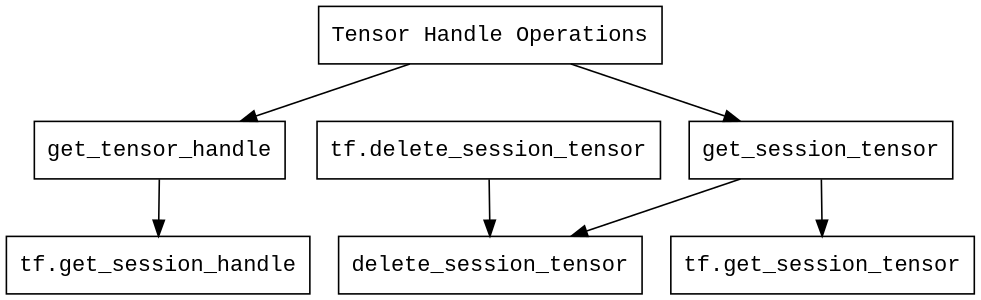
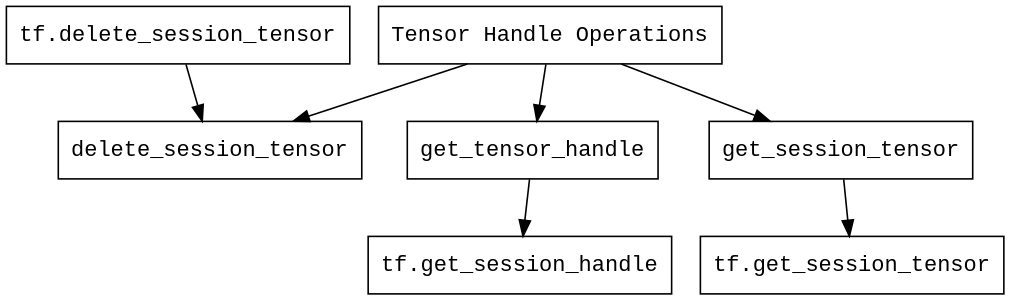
(664, 205) -> (388, 90)
